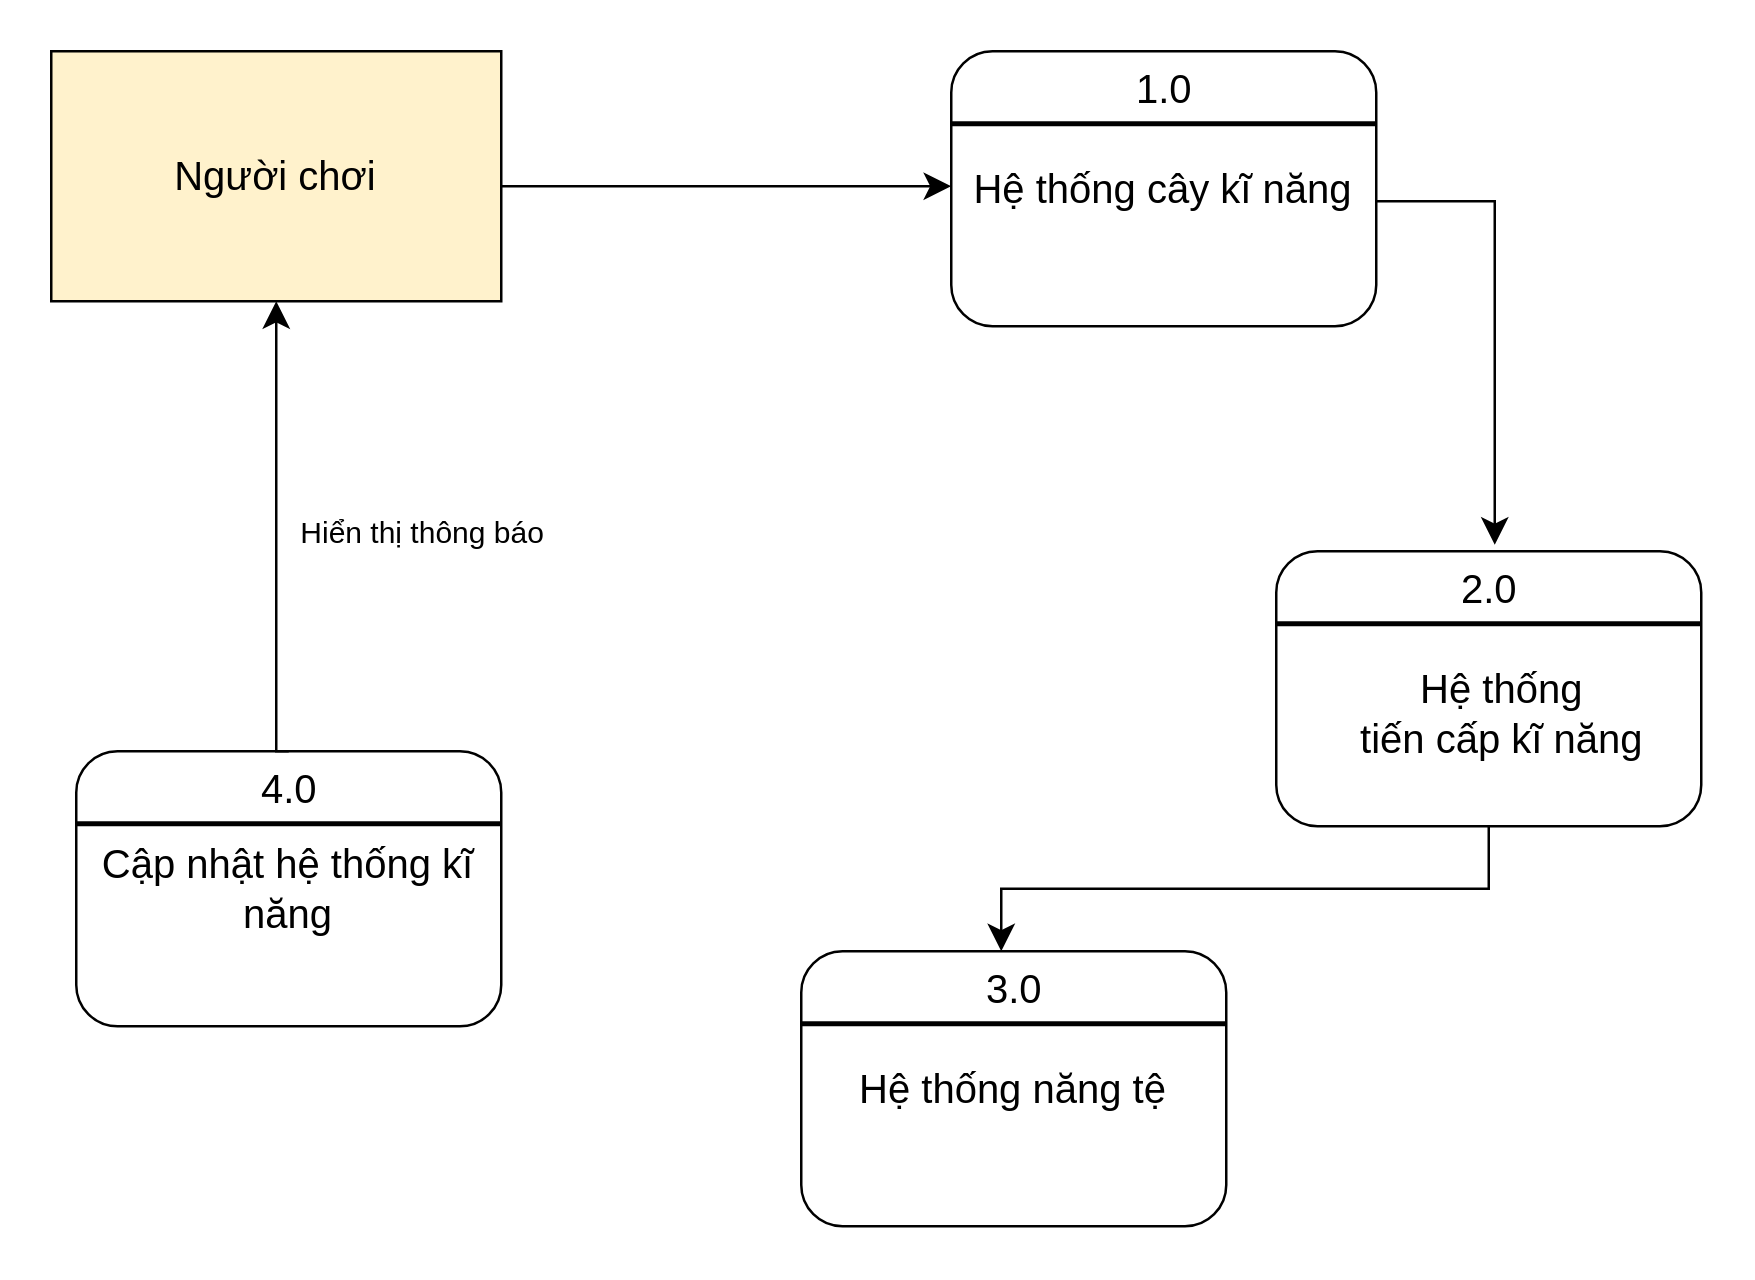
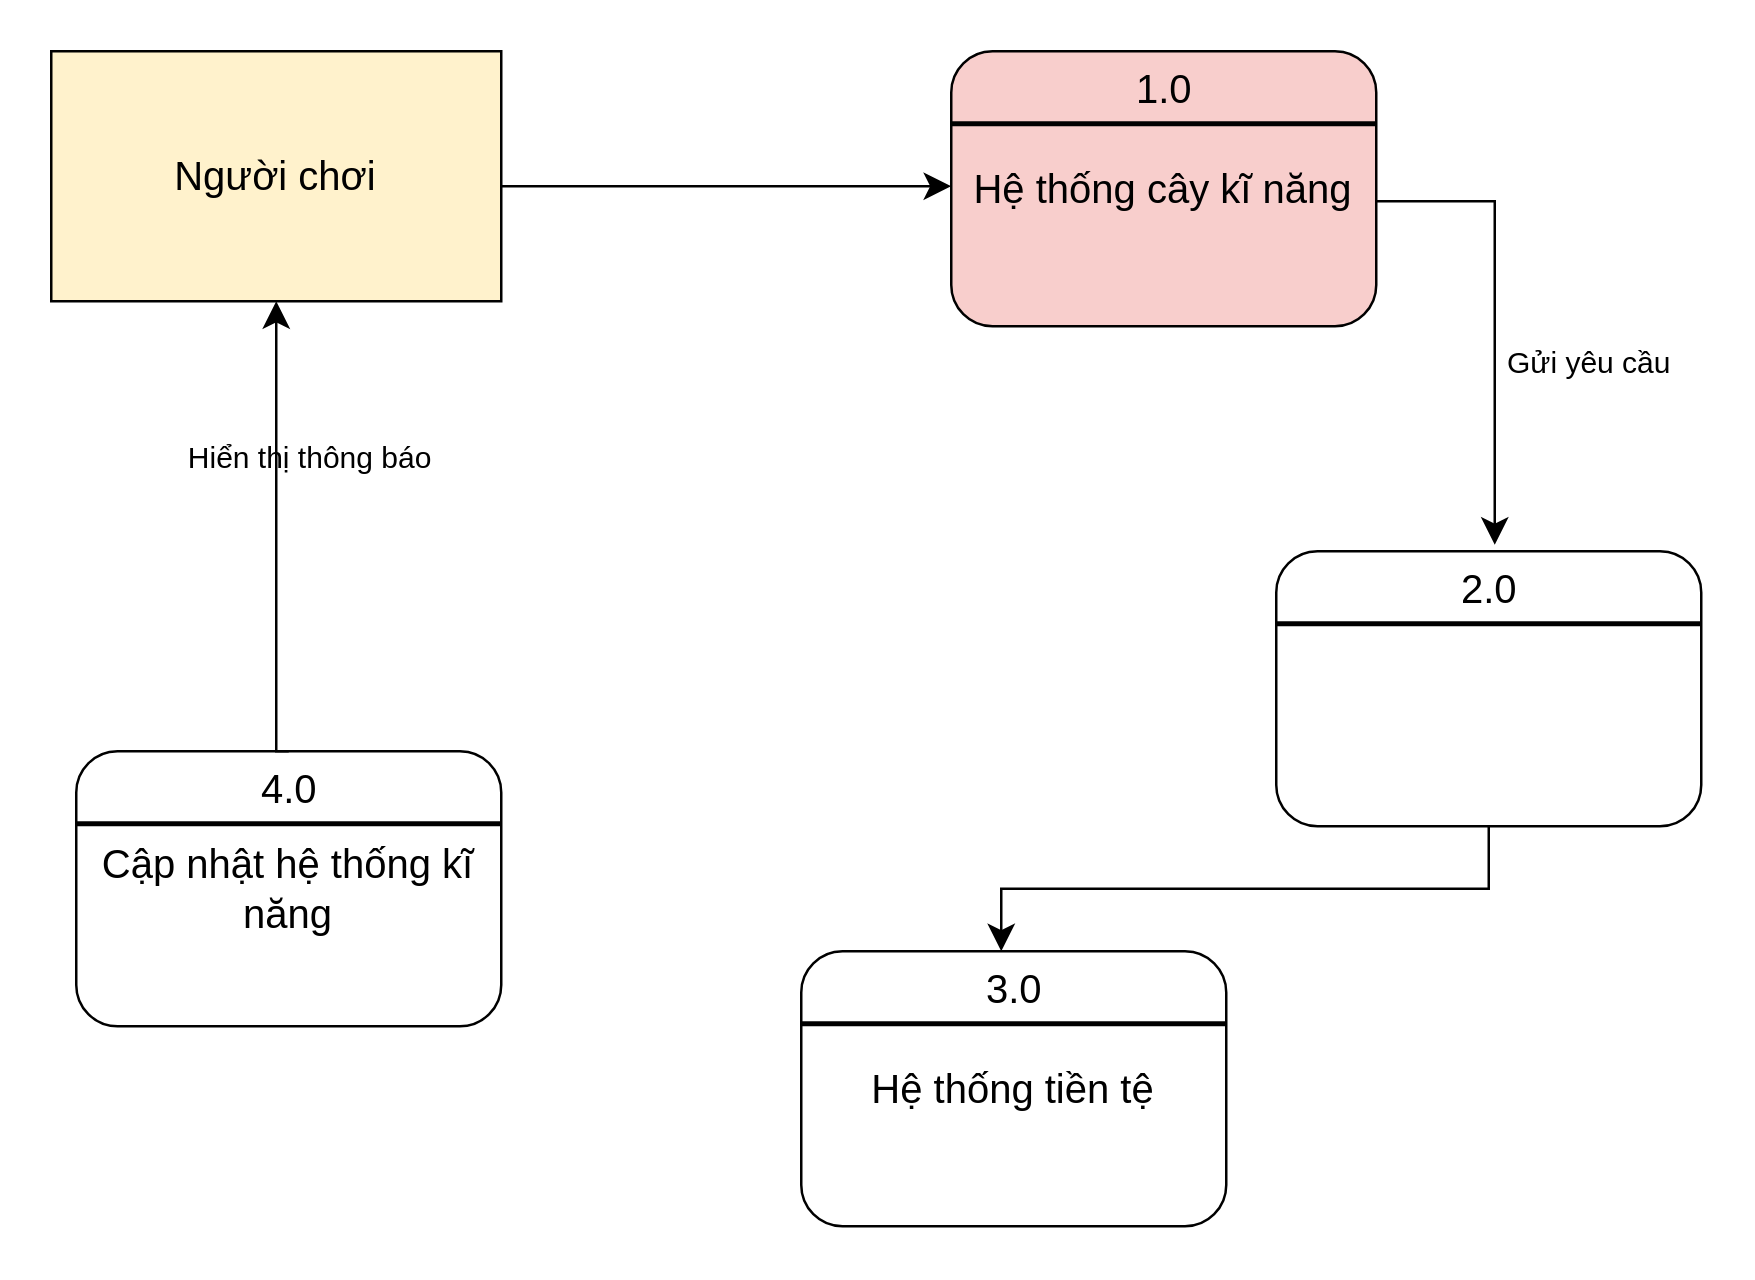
(1164, 189) -> (1164, 189)
none -> (1589, 364)
(426, 534) -> (314, 459)
(1501, 714) -> none
(1014, 1089) -> (1014, 1089)
